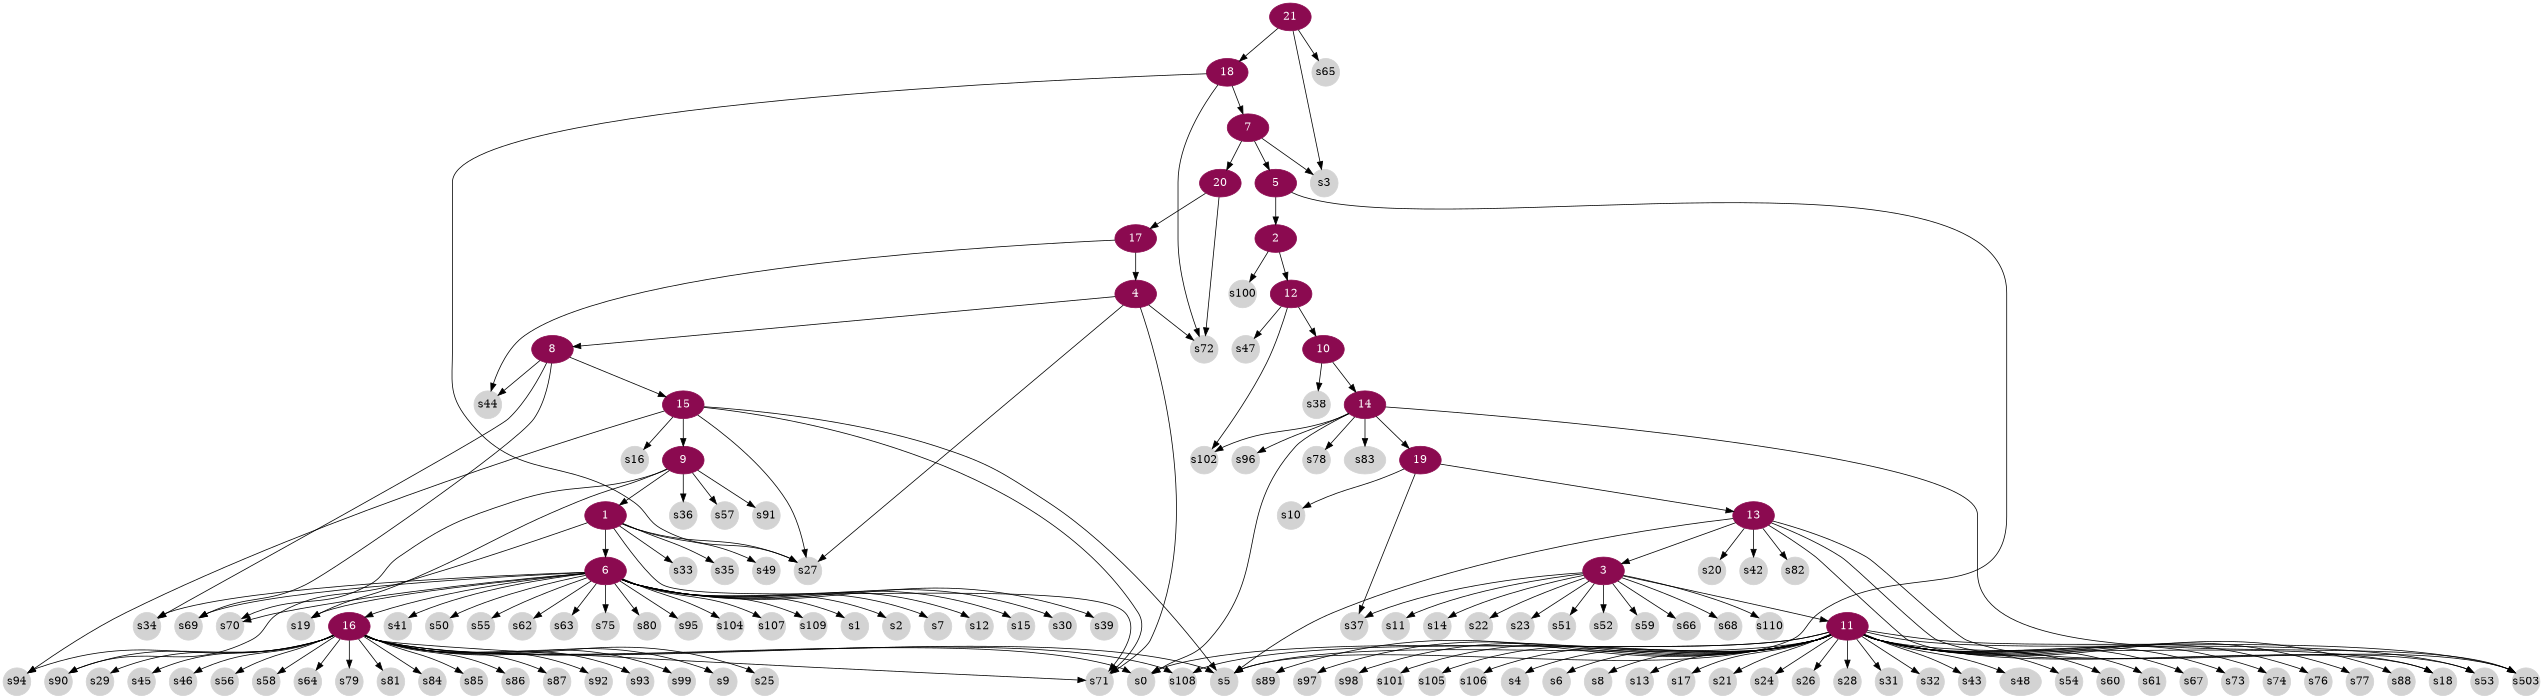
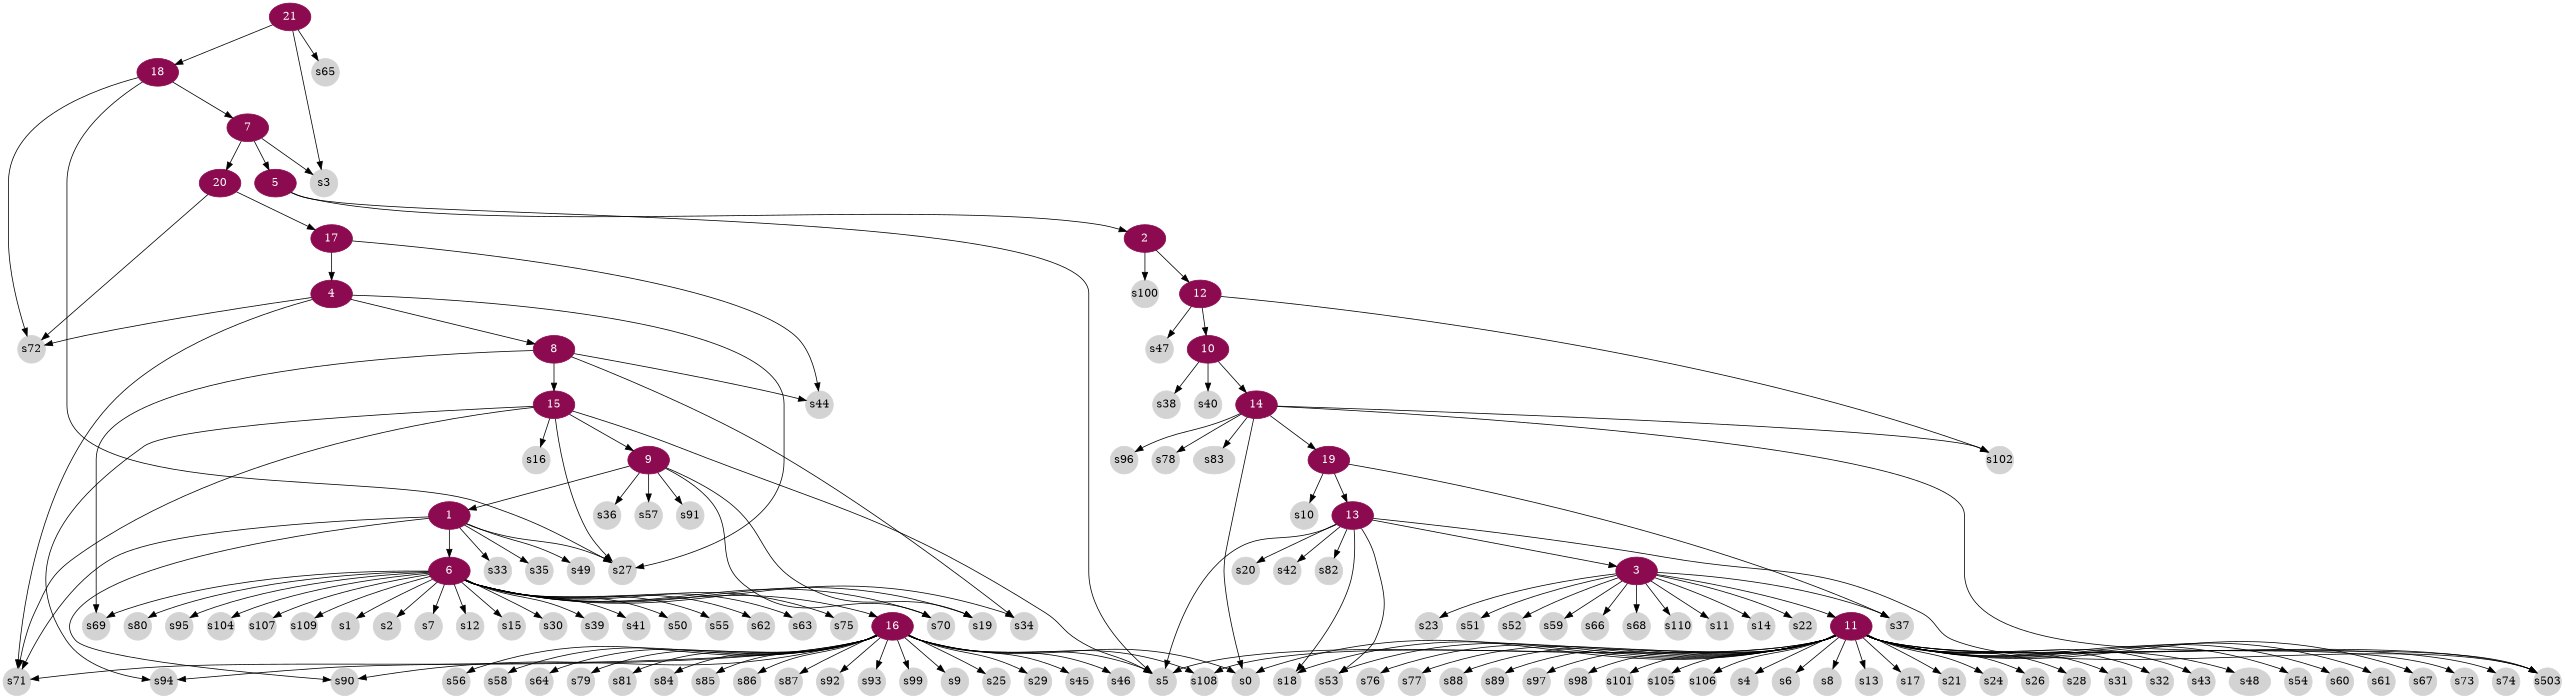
none -> (1208, 405)
